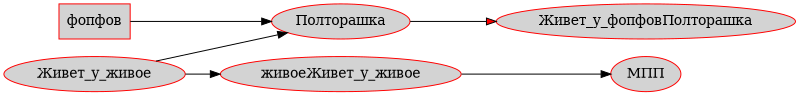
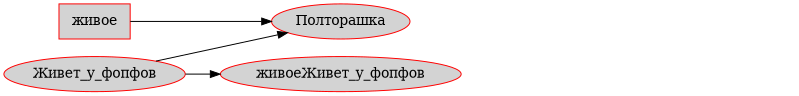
(95, 21) -> (95, 21)
(646, 21) -> none
(95, 74) -> (95, 74)
(341, 74) -> (341, 74)
(646, 74) -> none
